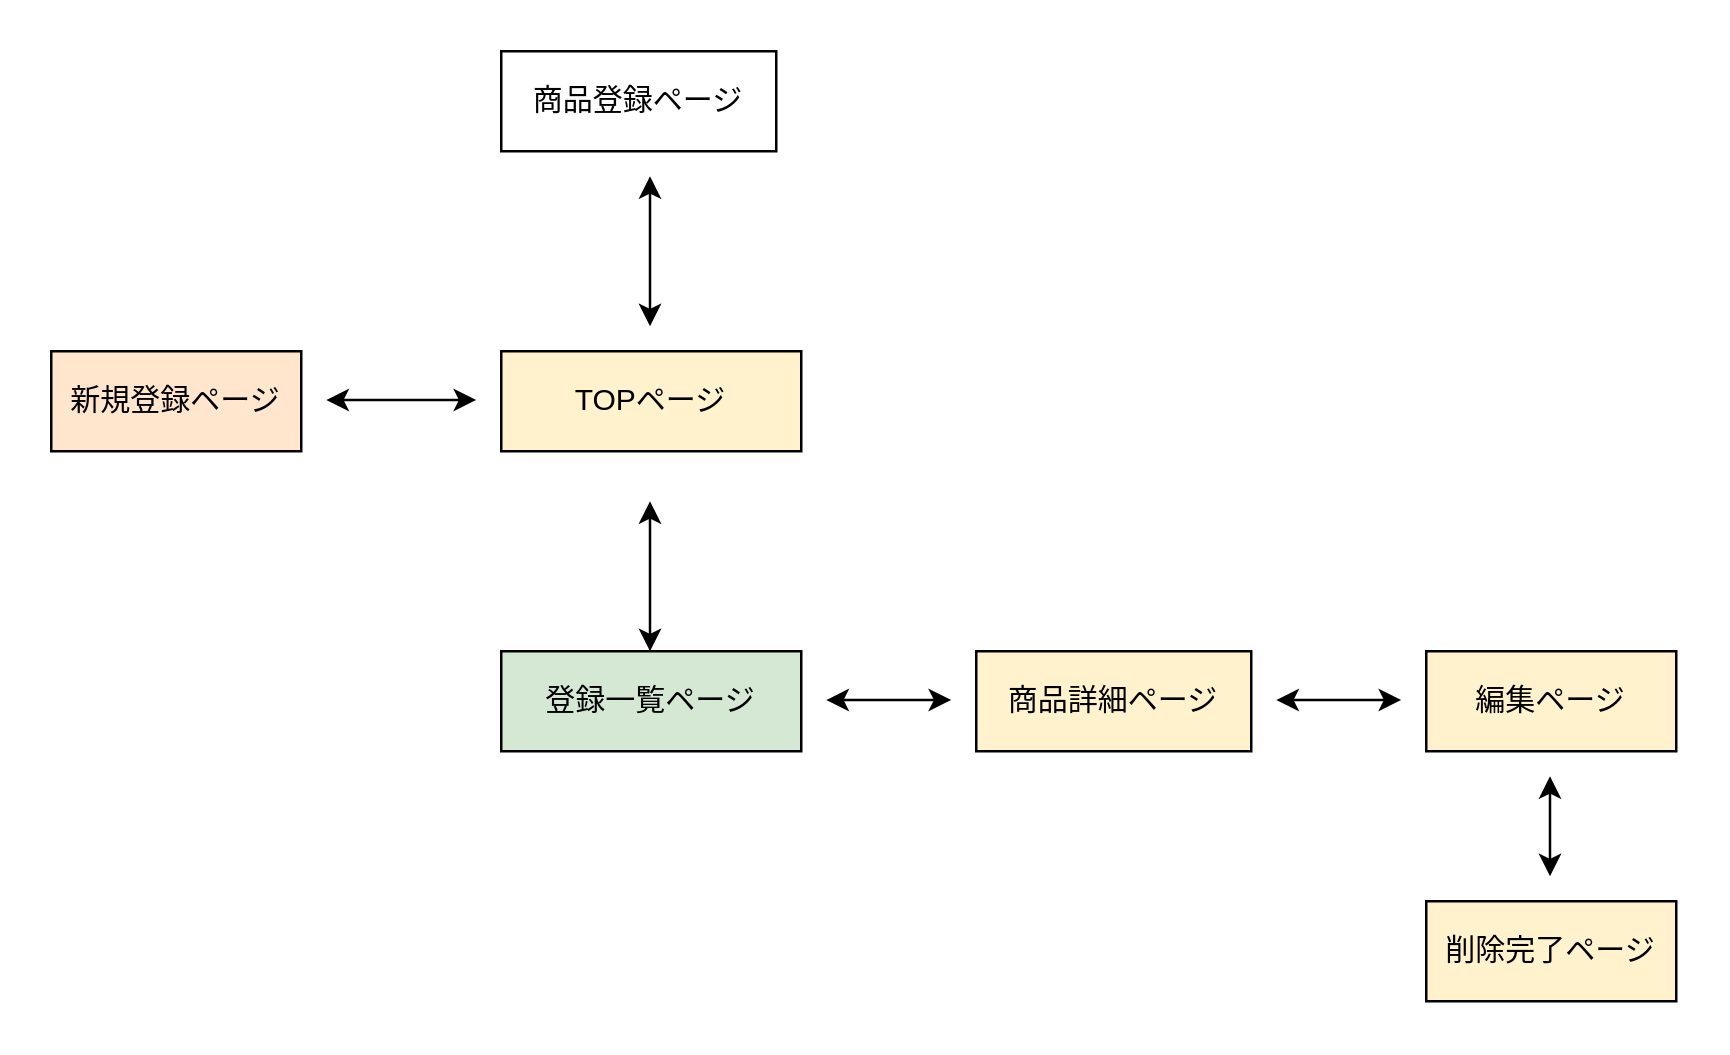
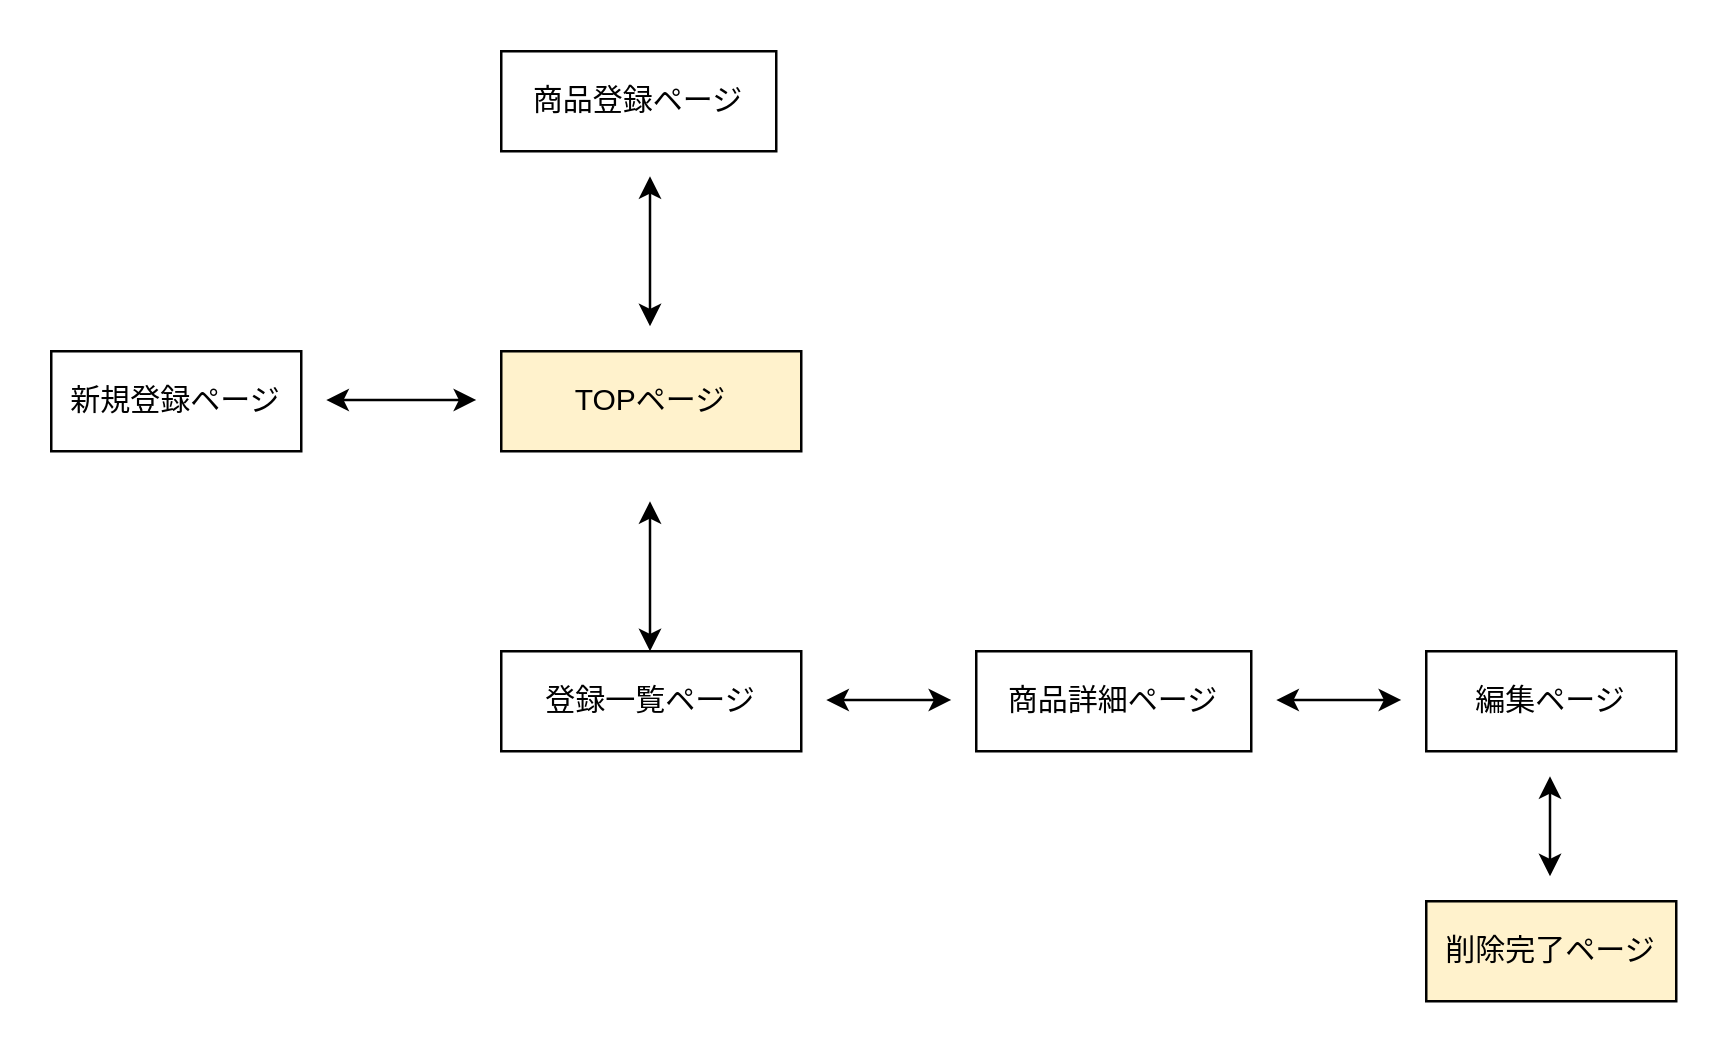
(176, 401) -> (176, 401)
(651, 701) -> (651, 701)
(1114, 701) -> (1114, 701)
(1551, 701) -> (1551, 701)
